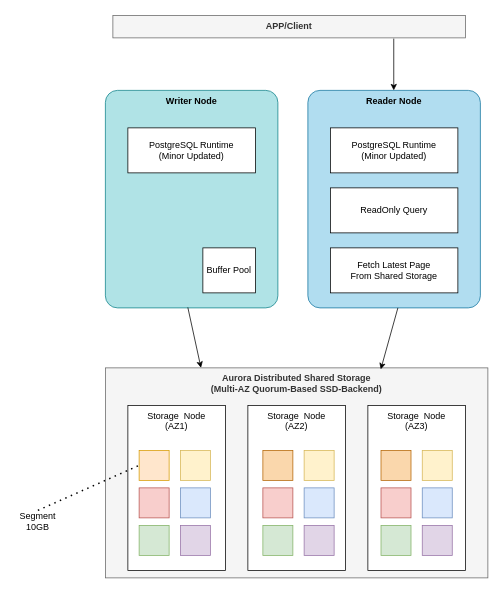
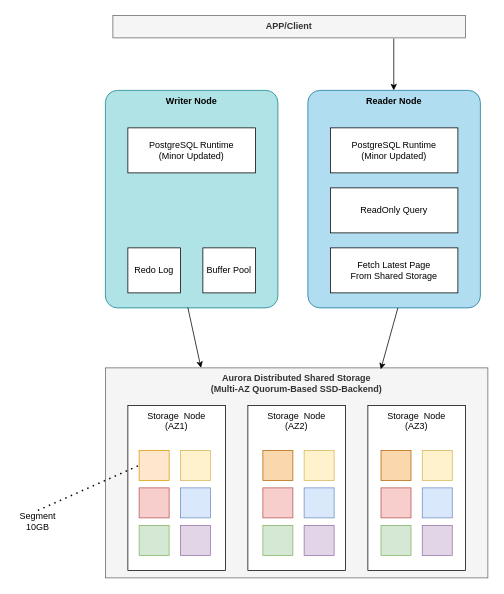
none -> (154, 270)
